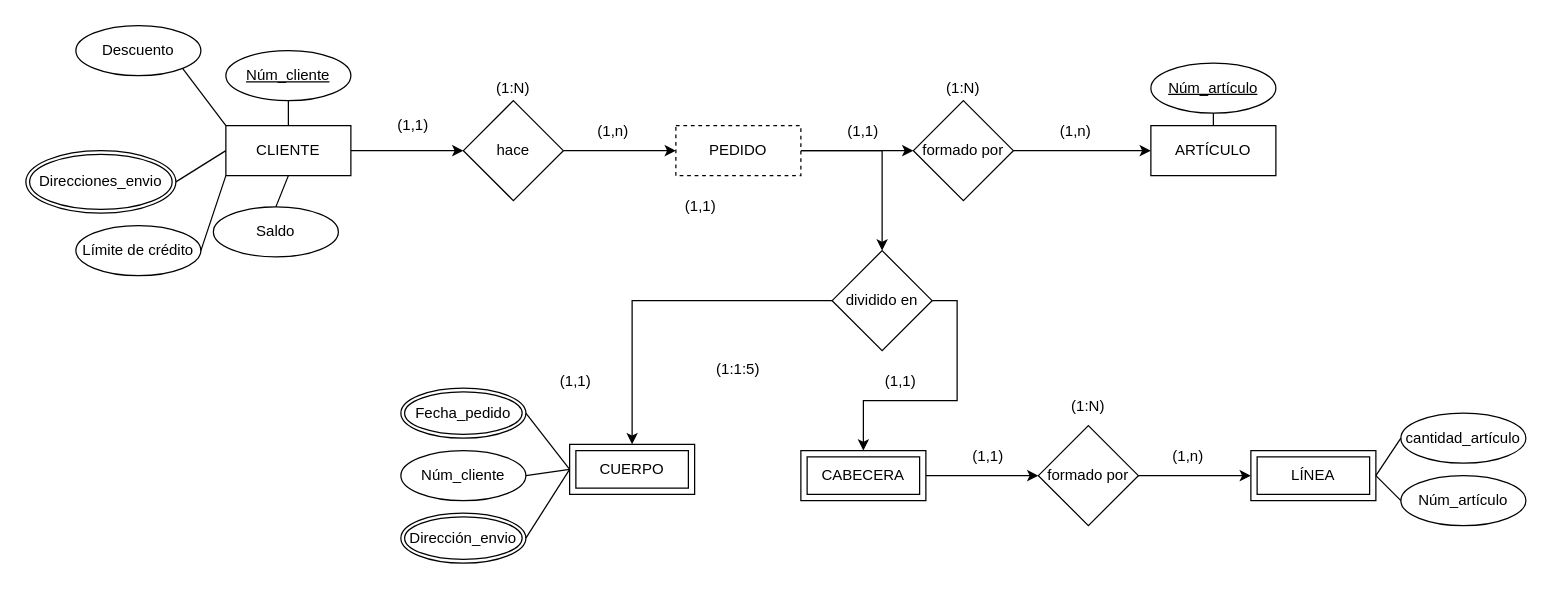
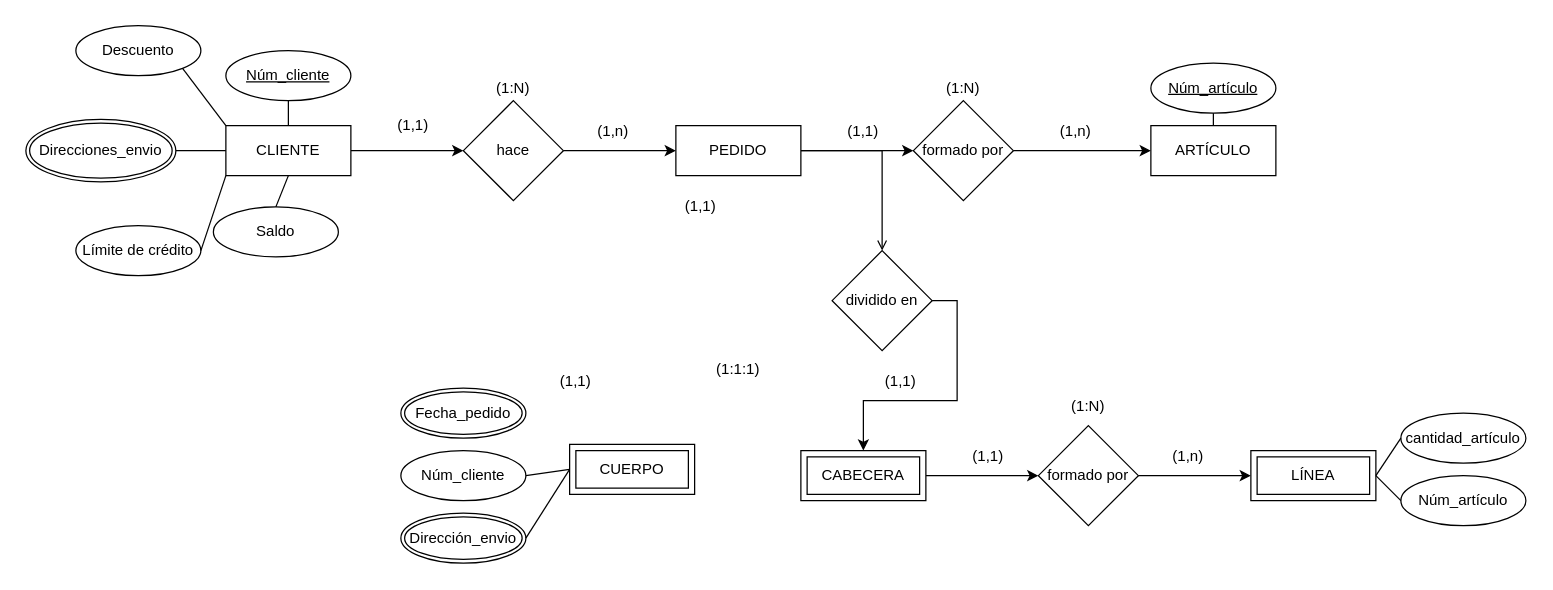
(738, 151) -> (738, 151)
(101, 182) -> (101, 151)
(882, 241) -> (882, 242)
(665, 301) -> none
(738, 369) -> (738, 369)
(547, 440) -> none
